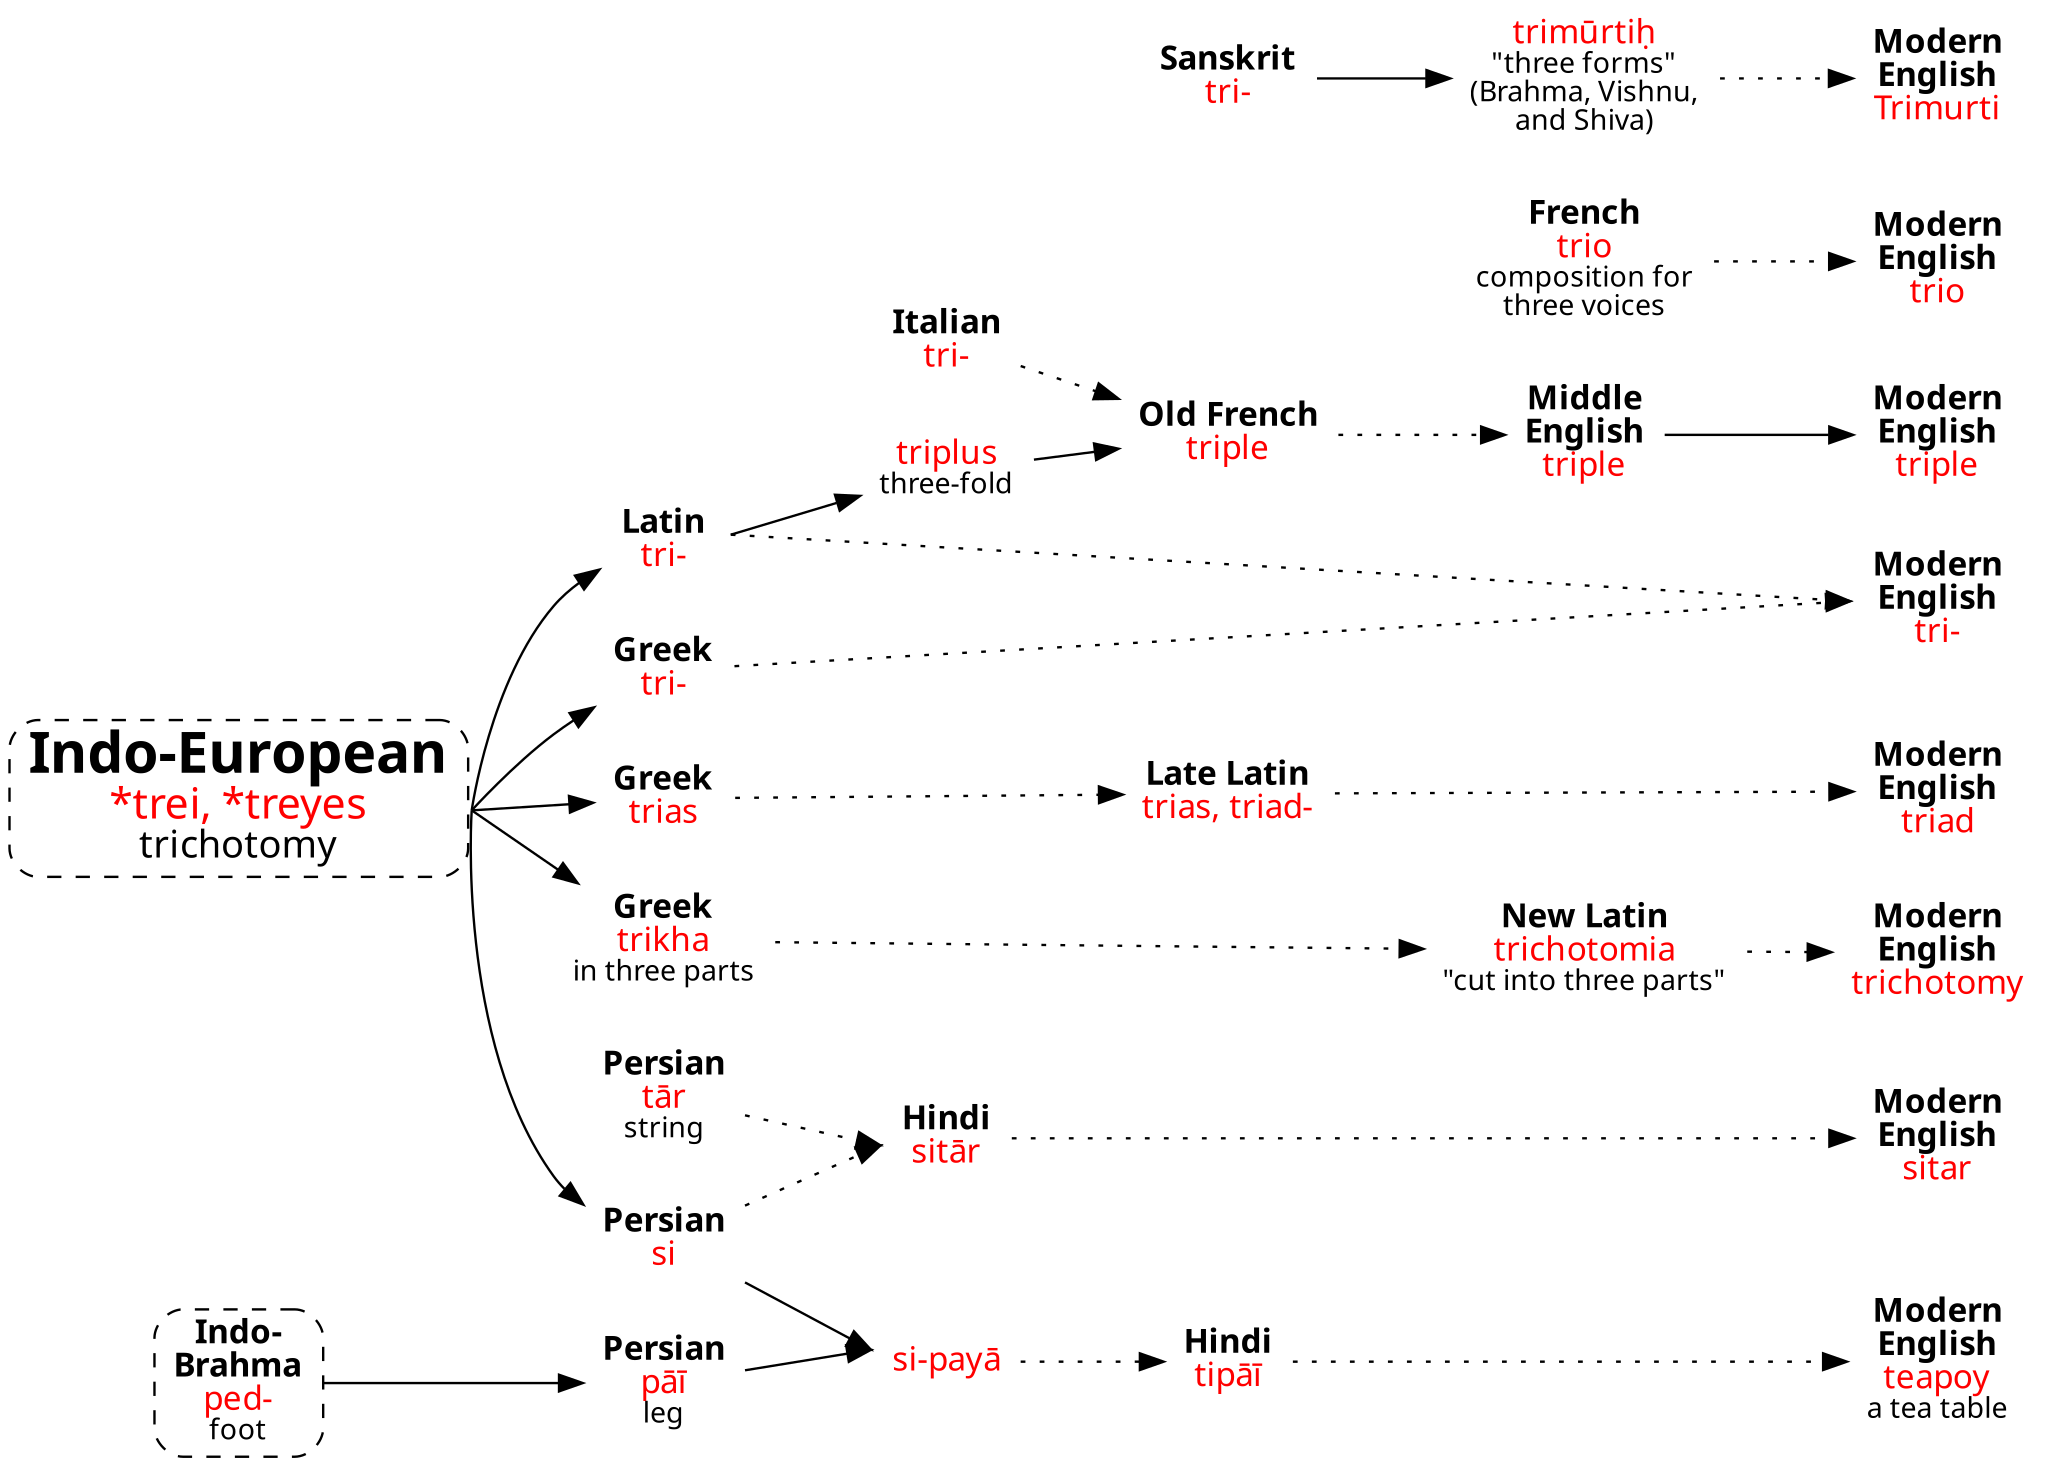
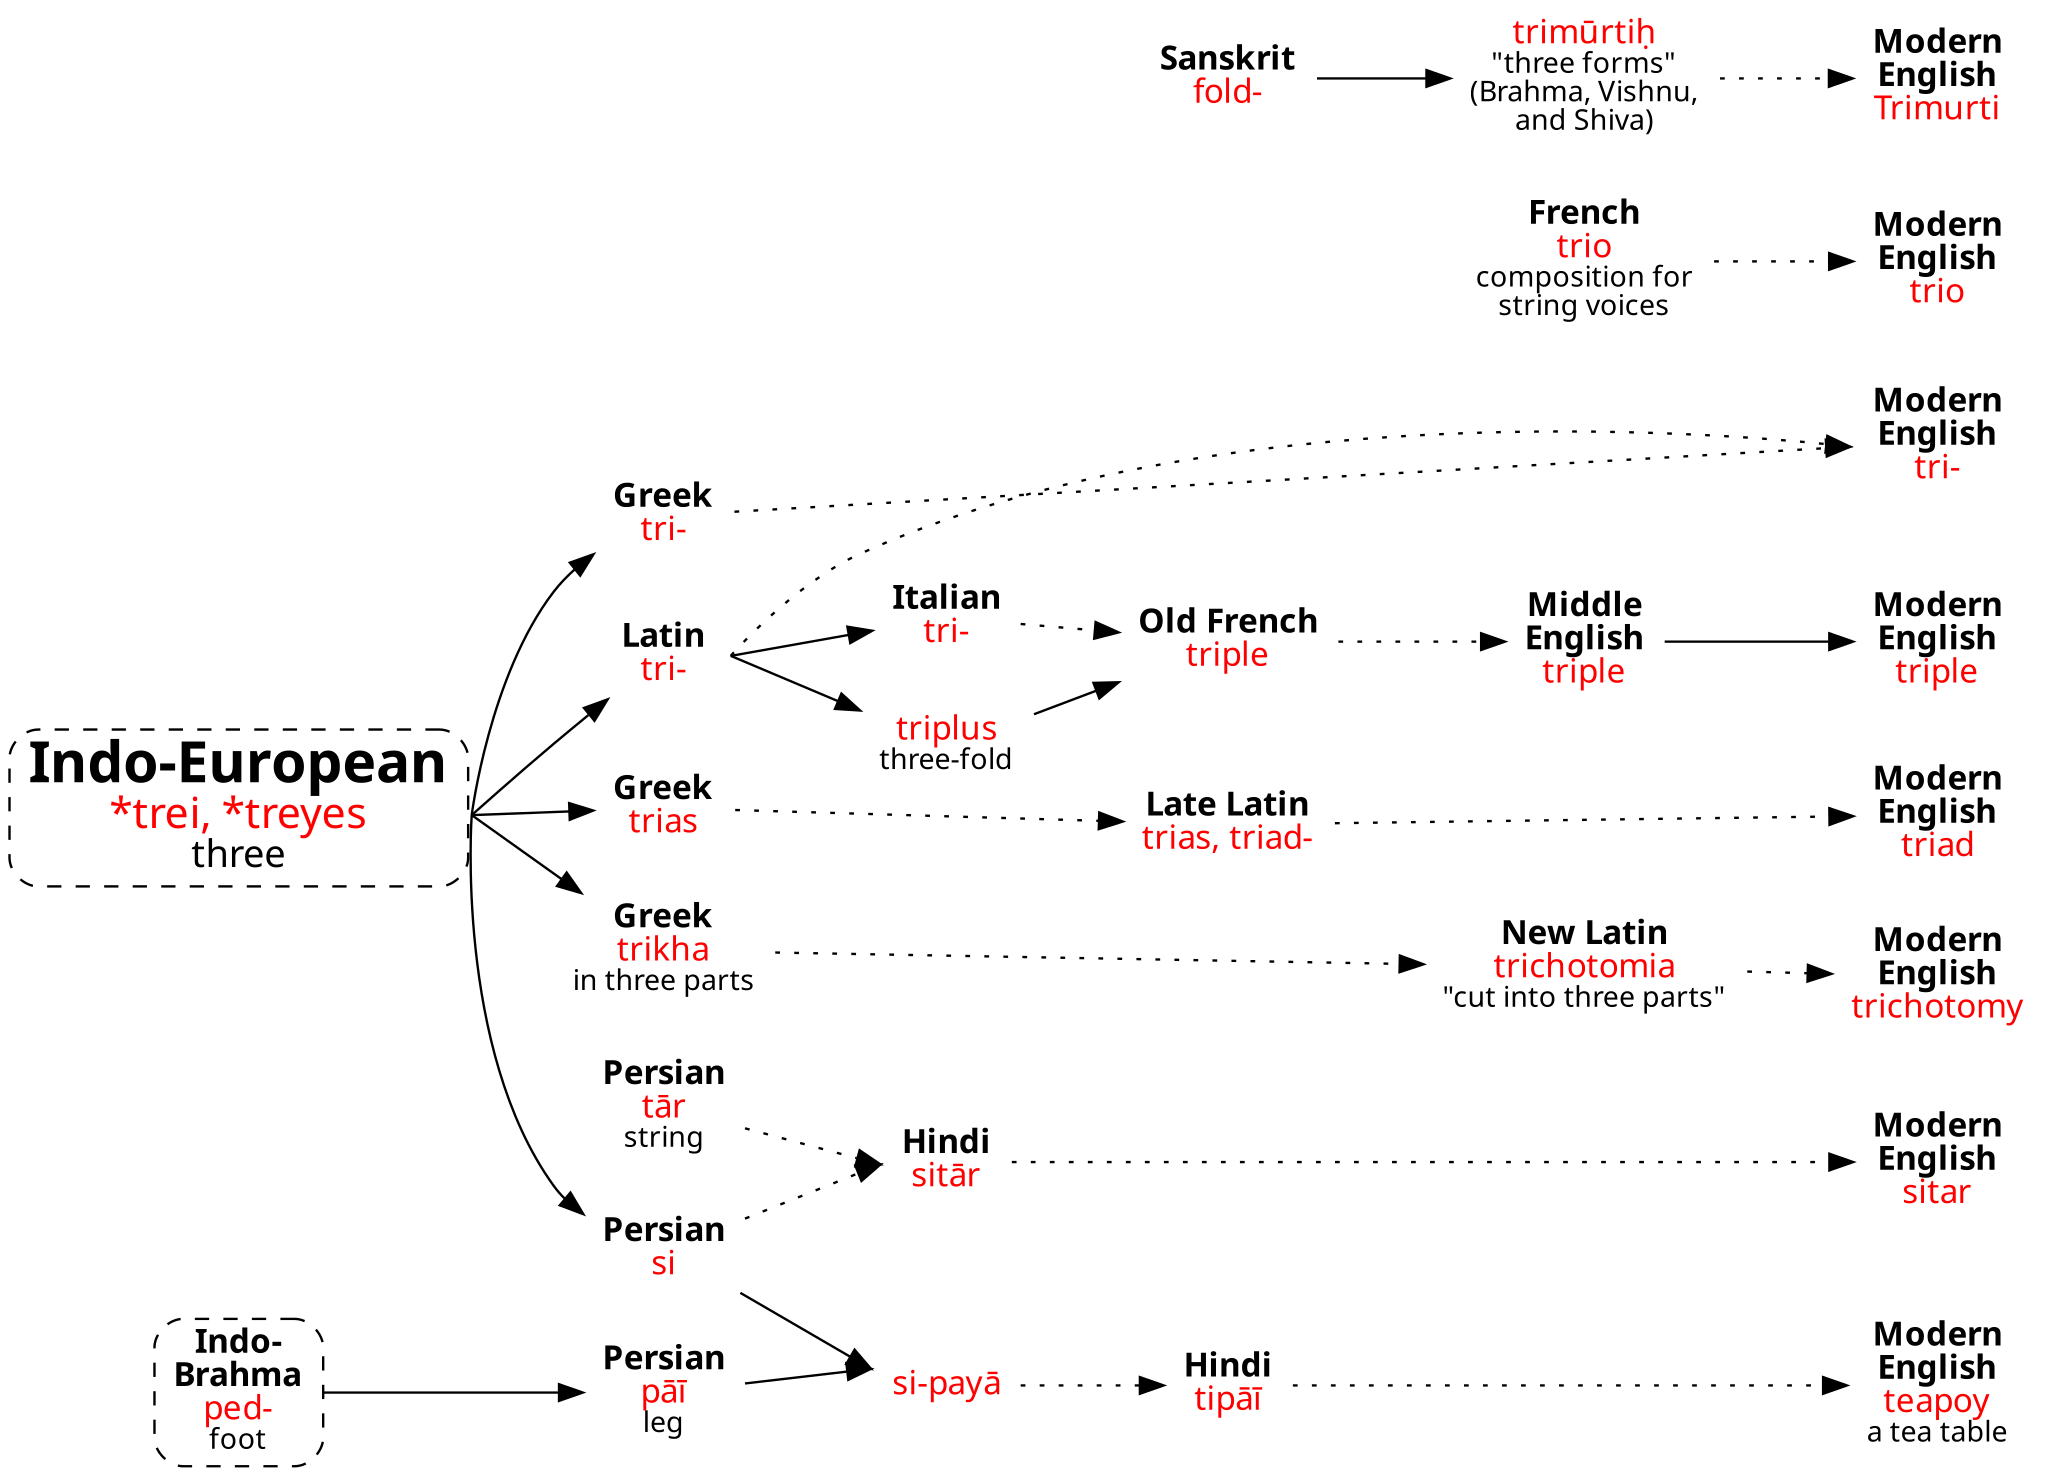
(1229, 93) -> (1229, 93)
(1585, 307) -> (1585, 307)
none -> (790, 645)
(239, 846) -> (239, 855)
